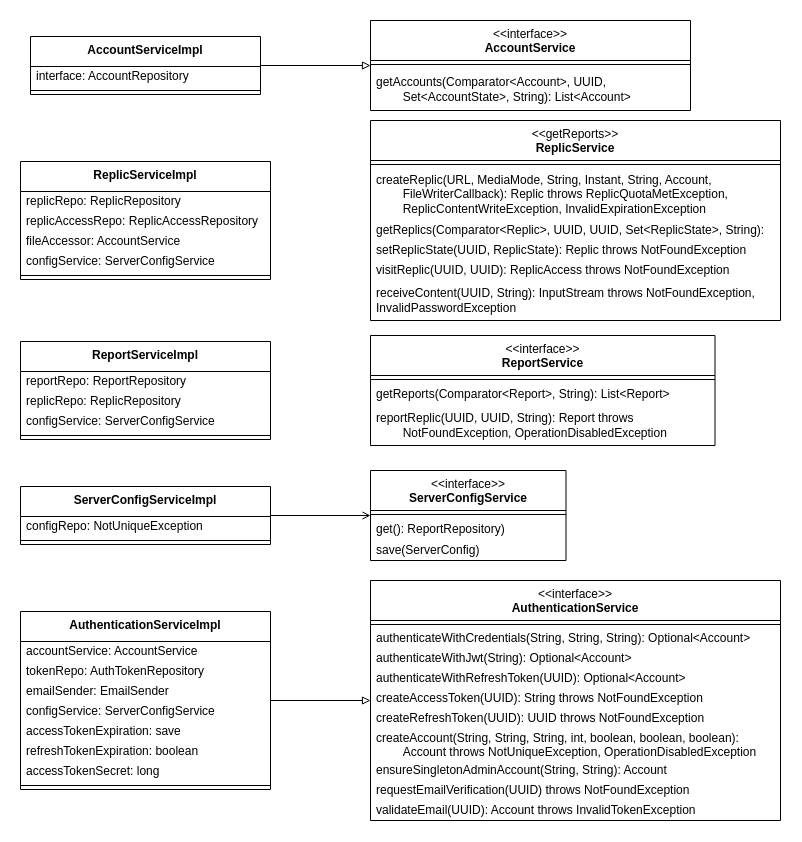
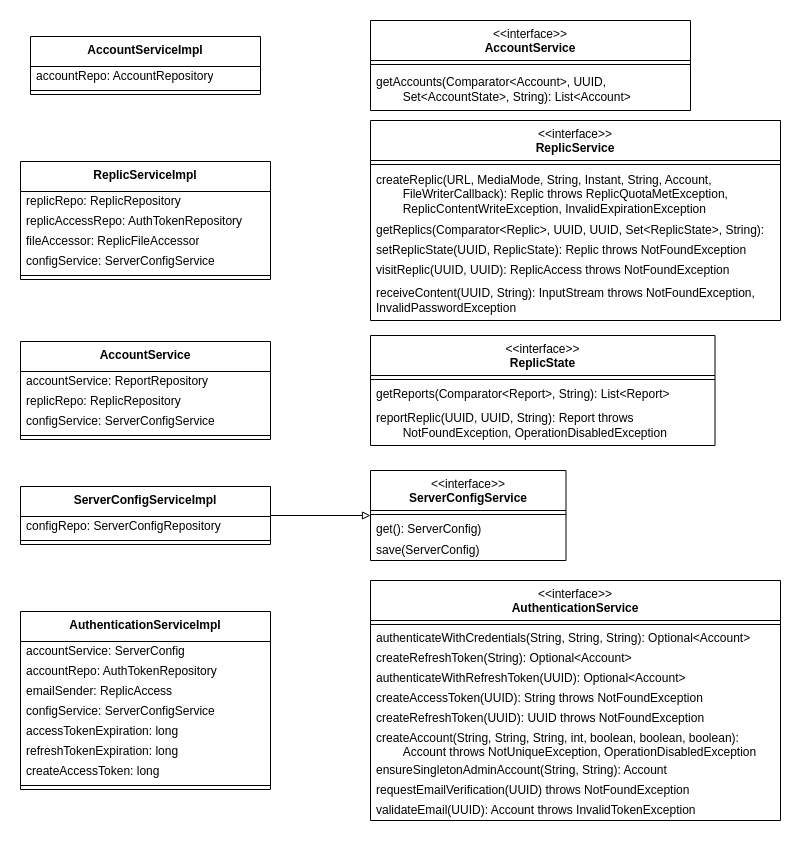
(312, 66) -> none
(124, 77) -> (133, 77)
(576, 142) -> (576, 142)
(147, 222) -> (143, 222)
(113, 242) -> (122, 242)
(146, 356) -> (146, 356)
(543, 357) -> (543, 357)
(116, 382) -> (128, 382)
(364, 516) -> (361, 516)
(120, 527) -> (133, 527)
(452, 530) -> (439, 530)
(121, 652) -> (114, 652)
(520, 659) -> (520, 659)
(123, 672) -> (129, 672)
(98, 692) -> (101, 692)
(317, 701) -> none
(111, 732) -> (109, 732)
(123, 752) -> (113, 752)
(99, 772) -> (99, 772)
